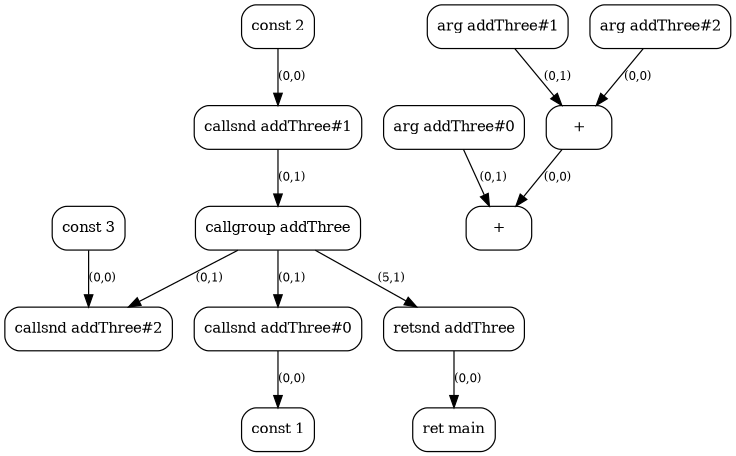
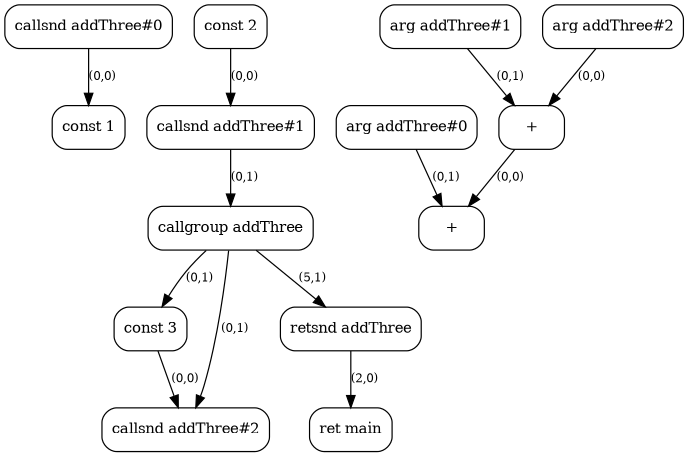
(278, 273) -> (186, 272)
(468, 379) -> (365, 379)
